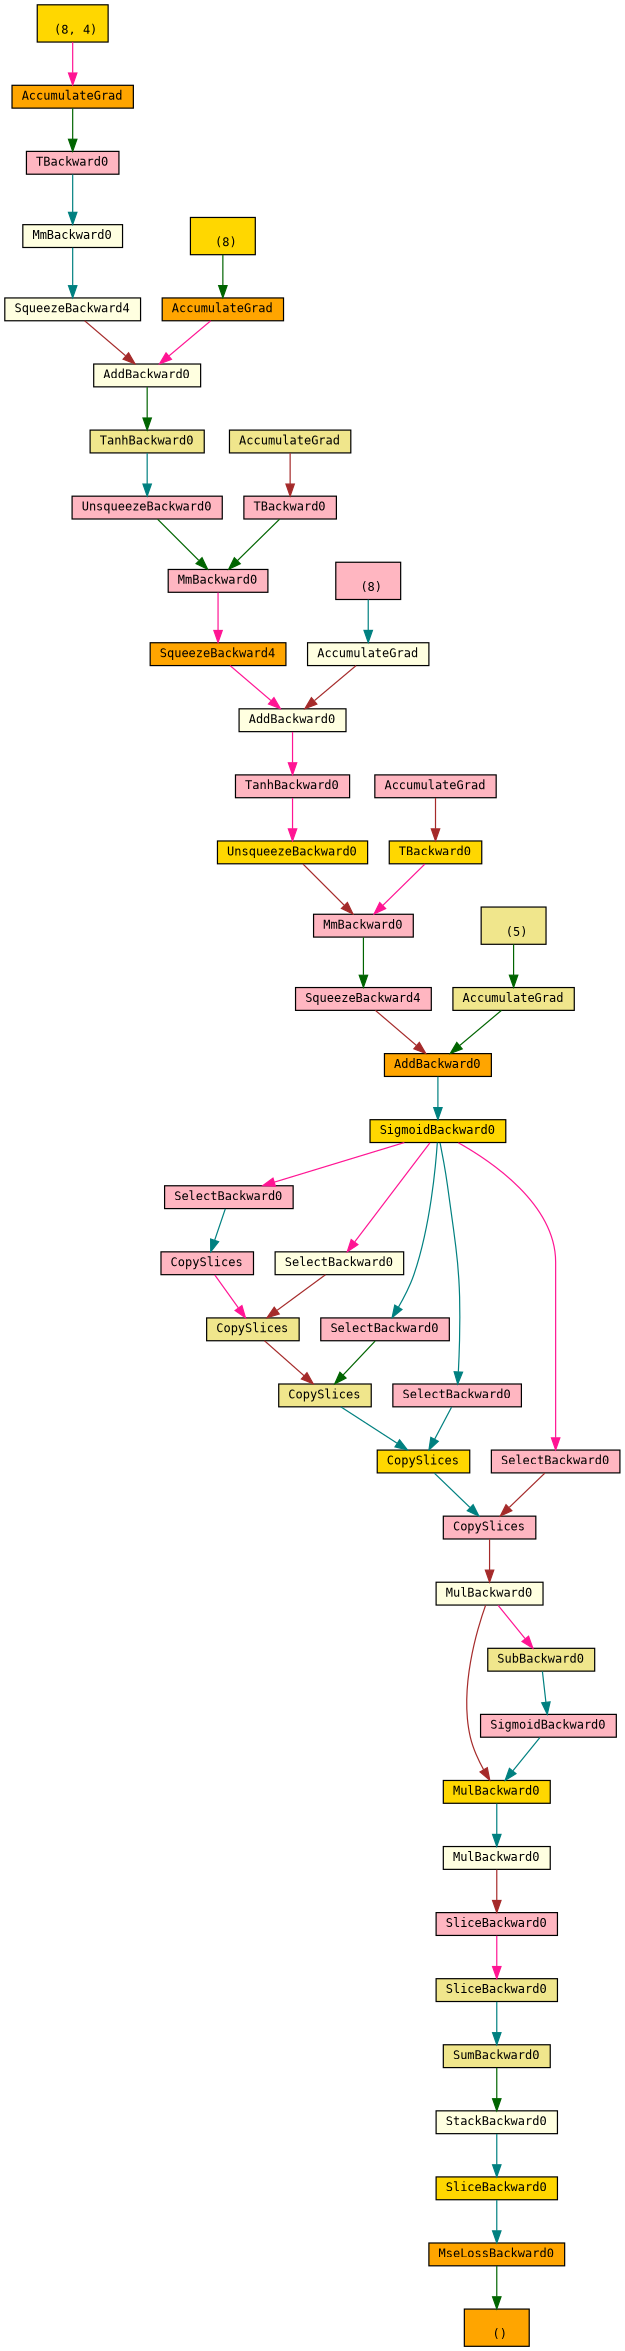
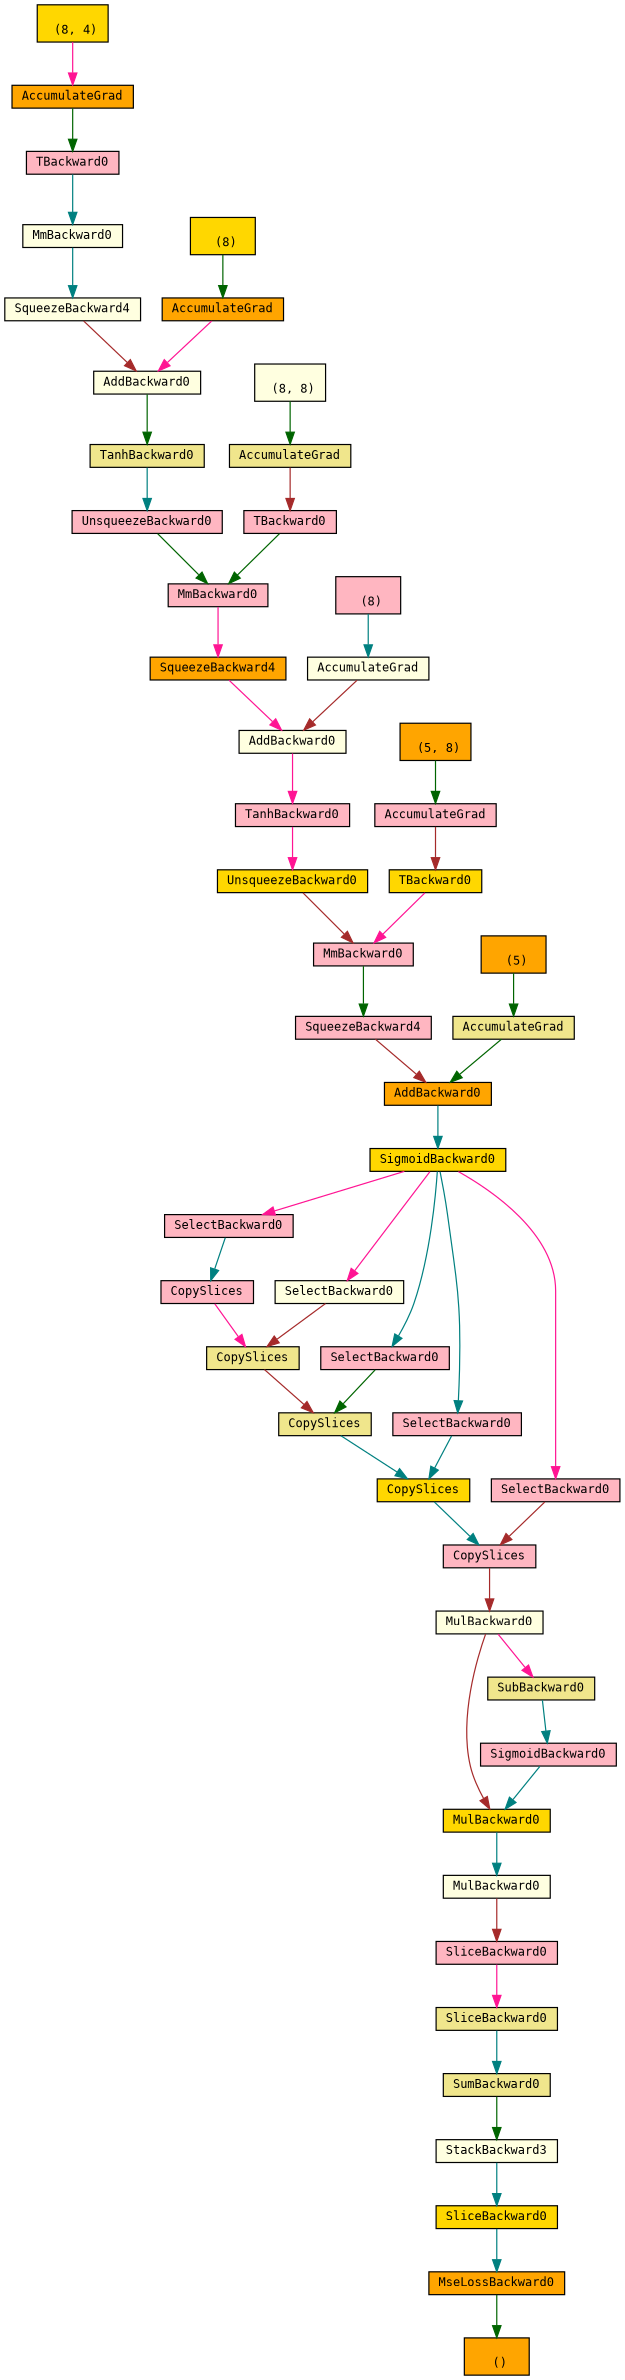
none -> (290, 383)
none -> (436, 742)
(514, 926) -> (514, 955)
(497, 2122) -> (497, 2151)
